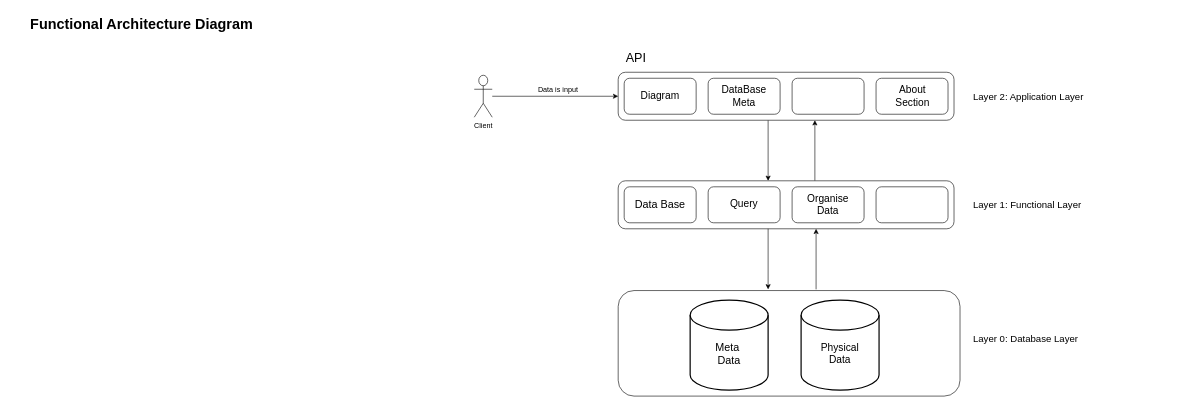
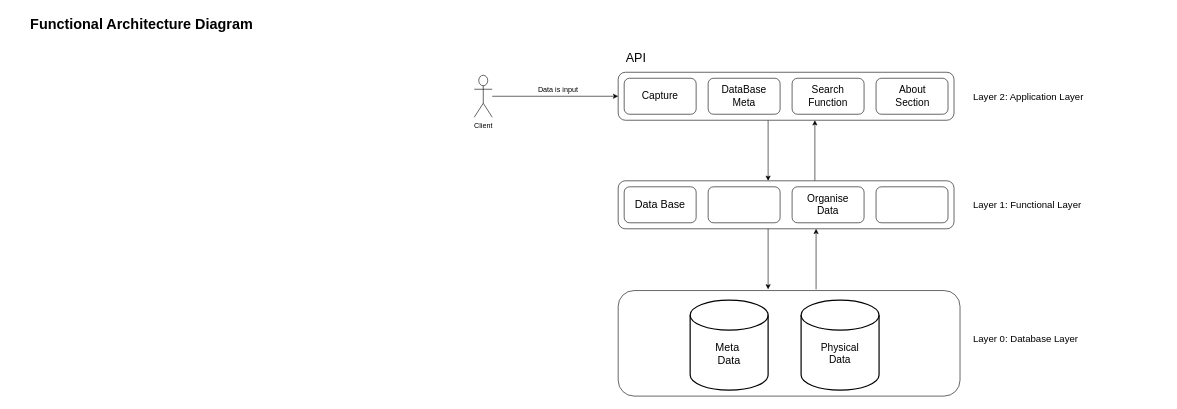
(660, 96) -> (660, 96)
none -> (828, 96)
(744, 205) -> none
